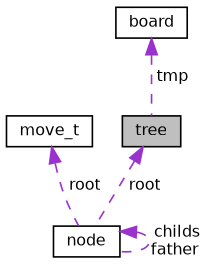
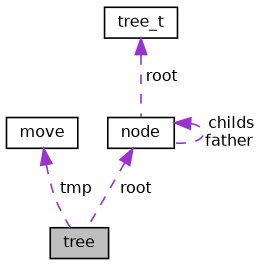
(152, 23) -> (42, 133)
(49, 131) -> (141, 23)
(115, 193) -> (106, 195)
